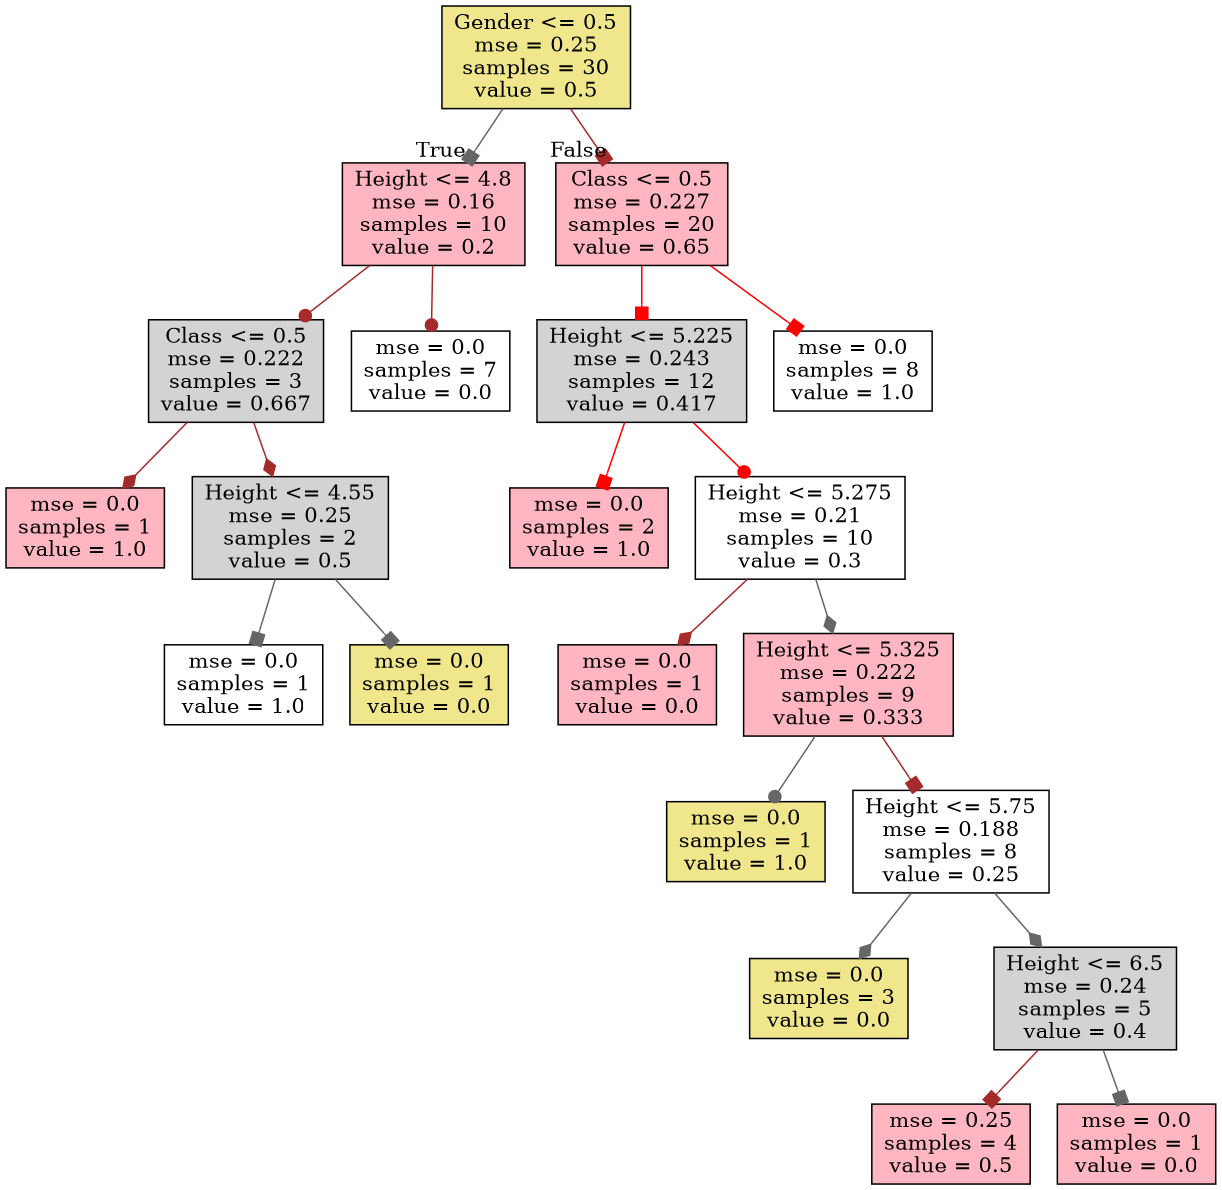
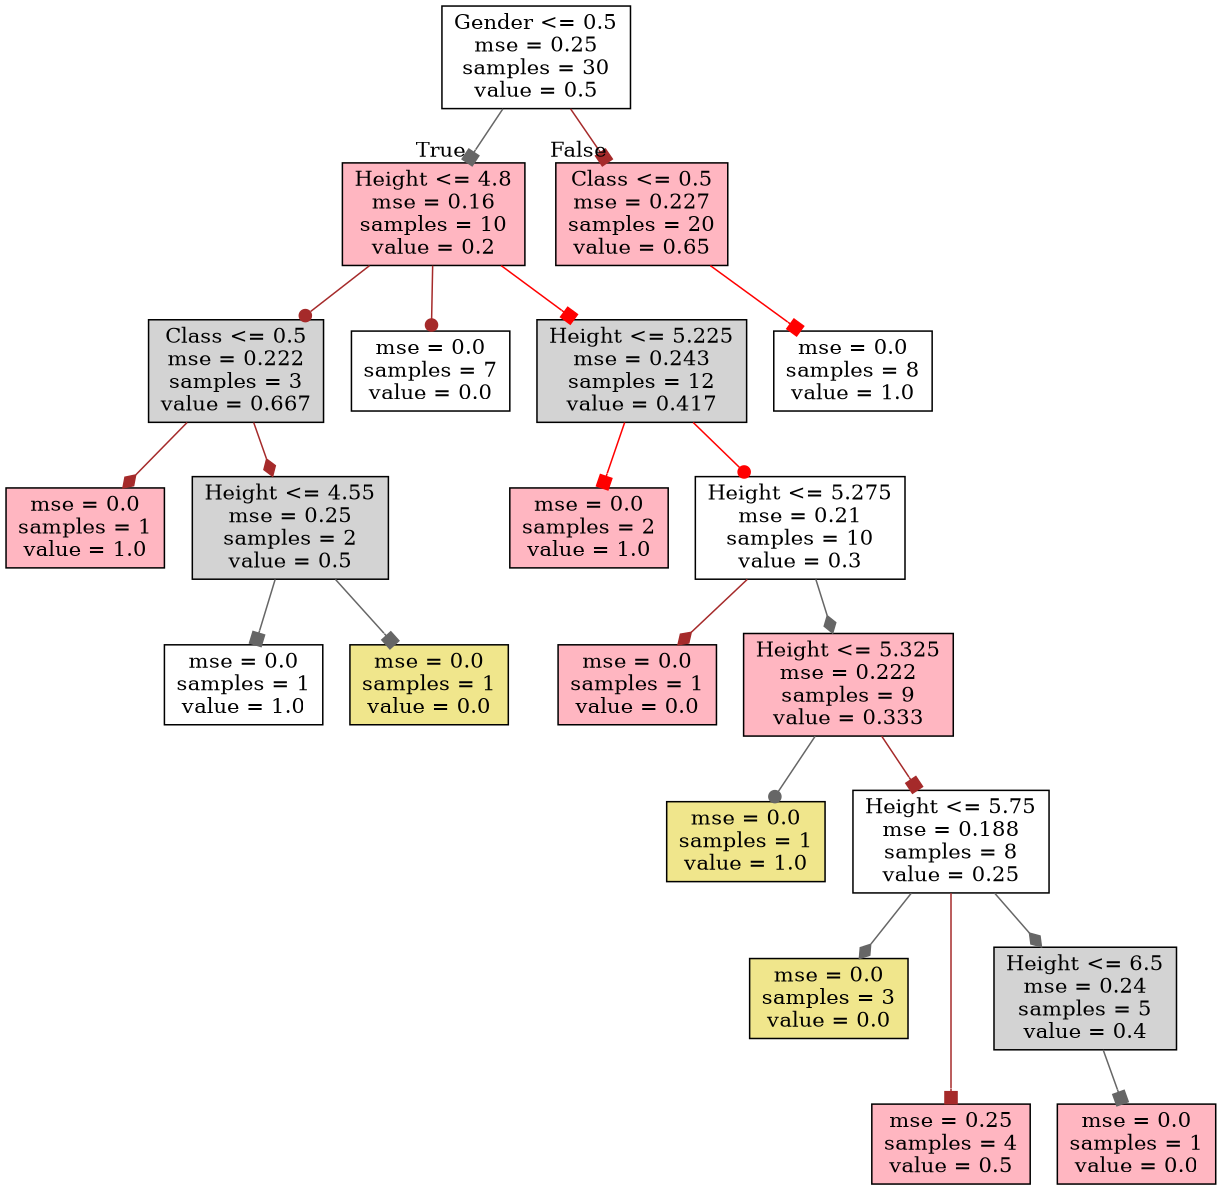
(536, 57) -> (536, 57)
(642, 285) -> (531, 288)
(1018, 1071) -> (951, 991)
